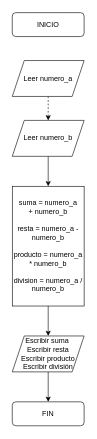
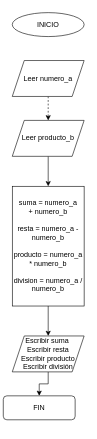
(48, 24) -> (48, 24)
(48, 138) -> (48, 138)
(48, 414) -> (39, 408)
